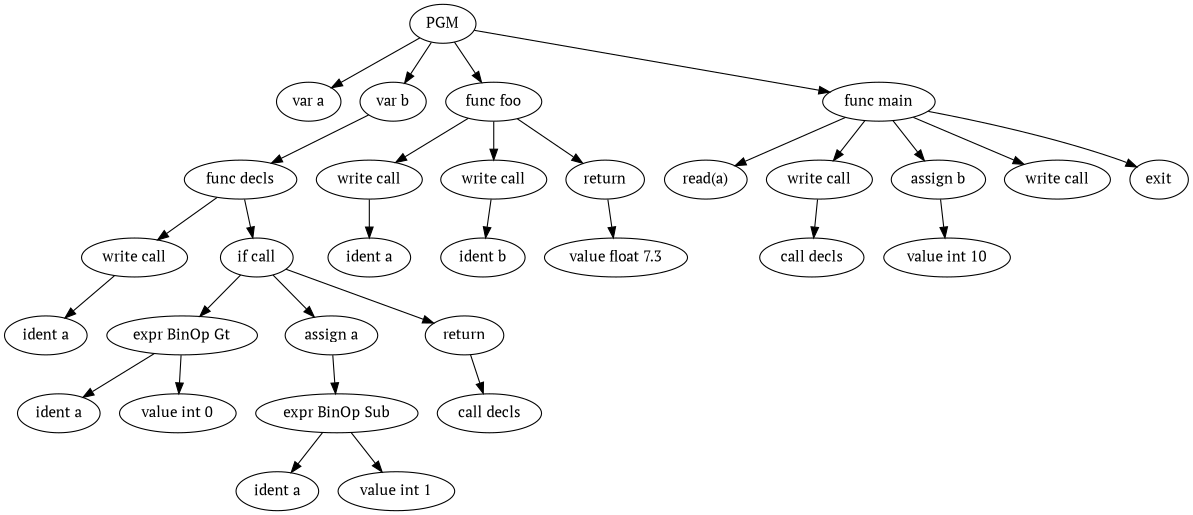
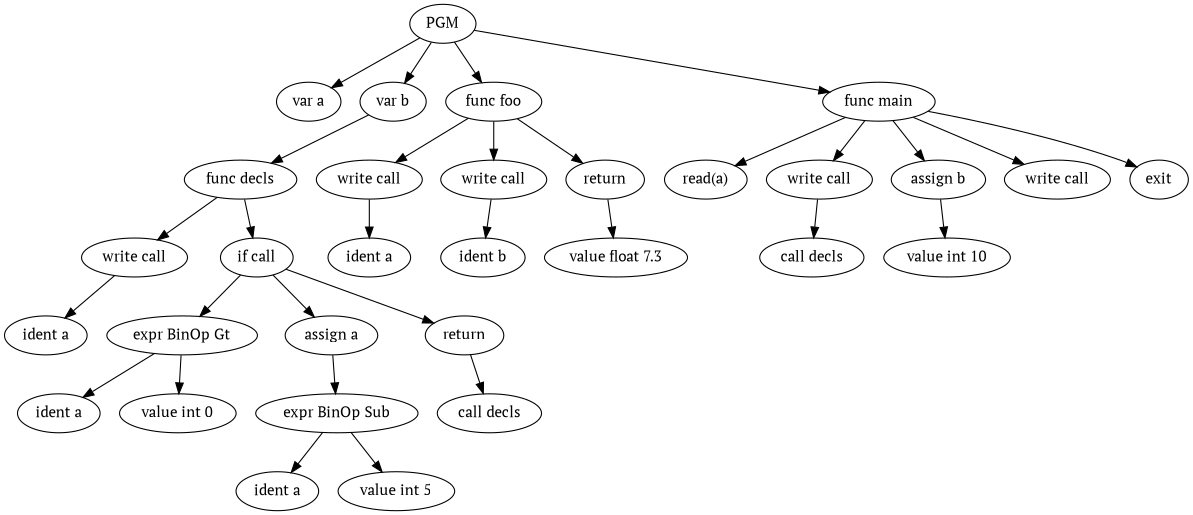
(396, 491) -> (396, 491)
